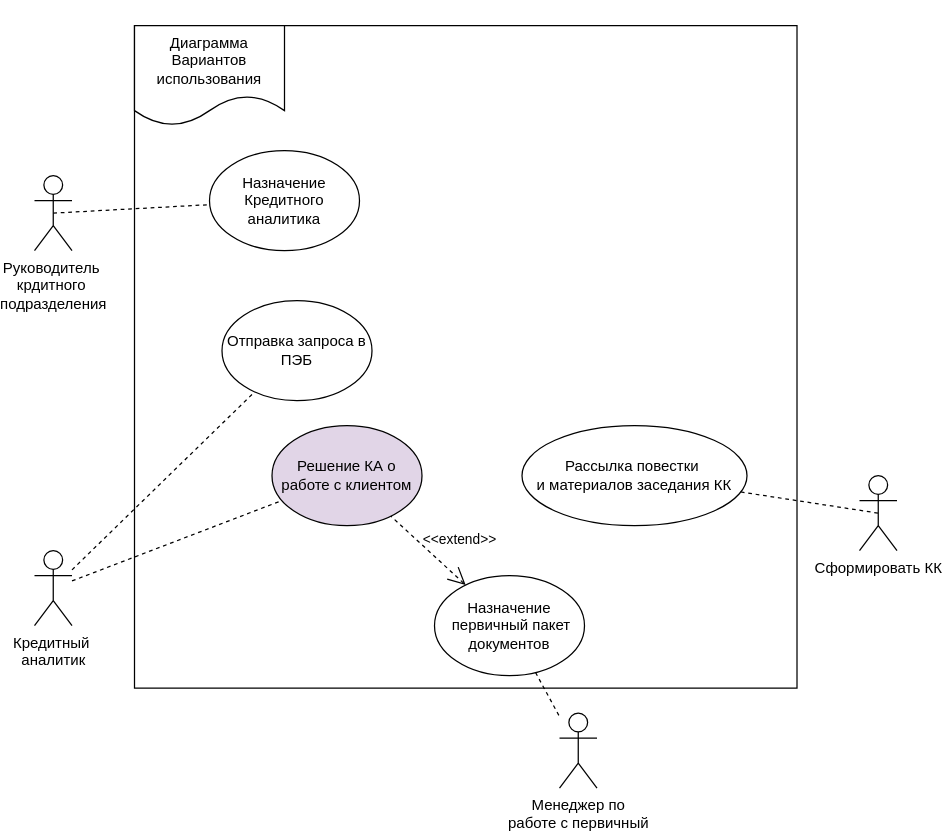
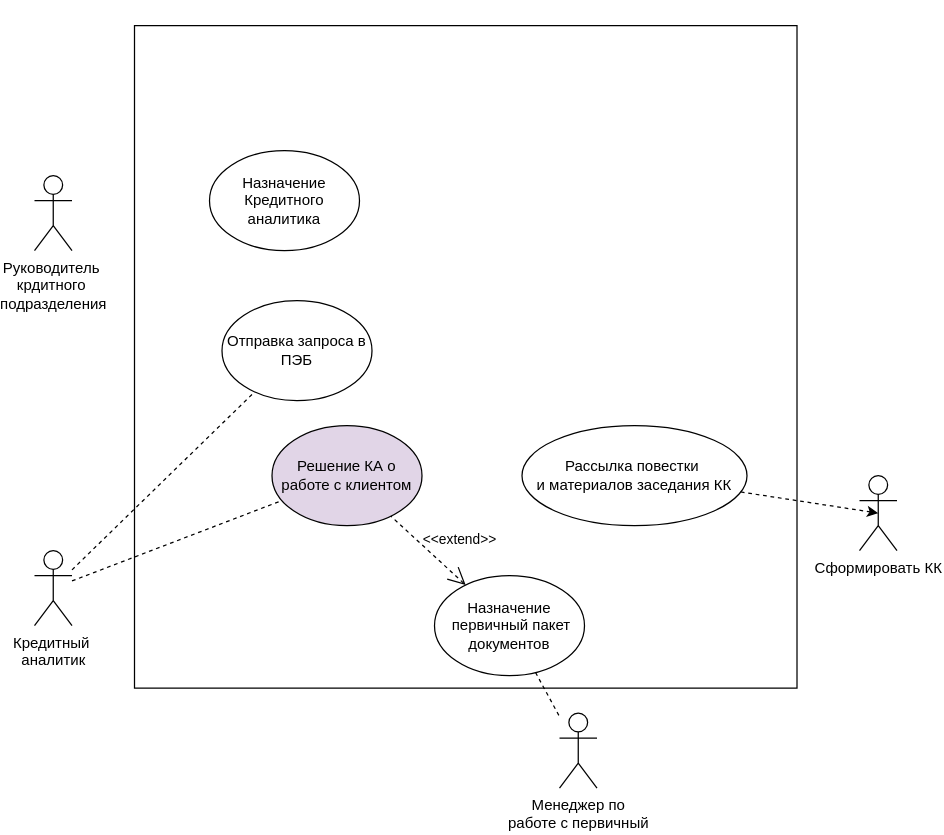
(209, 76) -> none
(131, 209) -> none
(870, 512) -> (868, 512)
